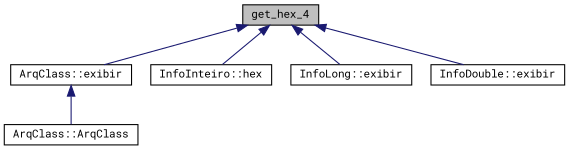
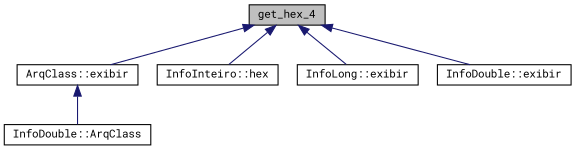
(71, 135) -> (78, 135)
